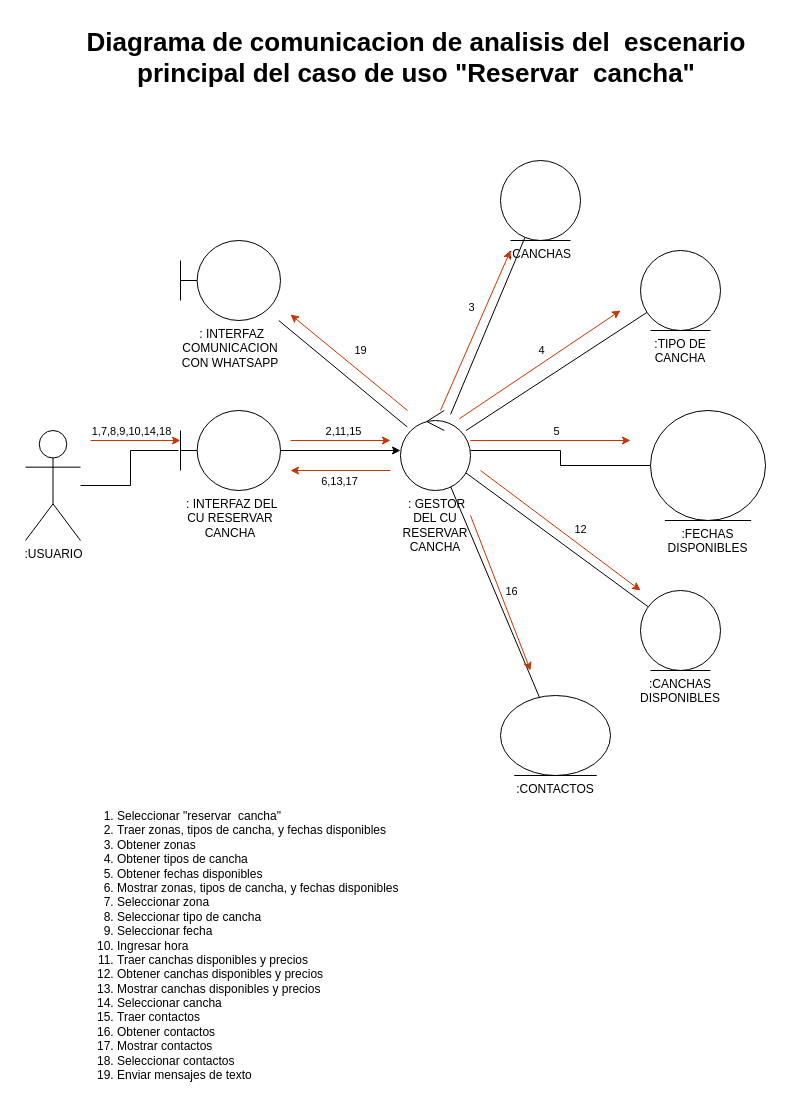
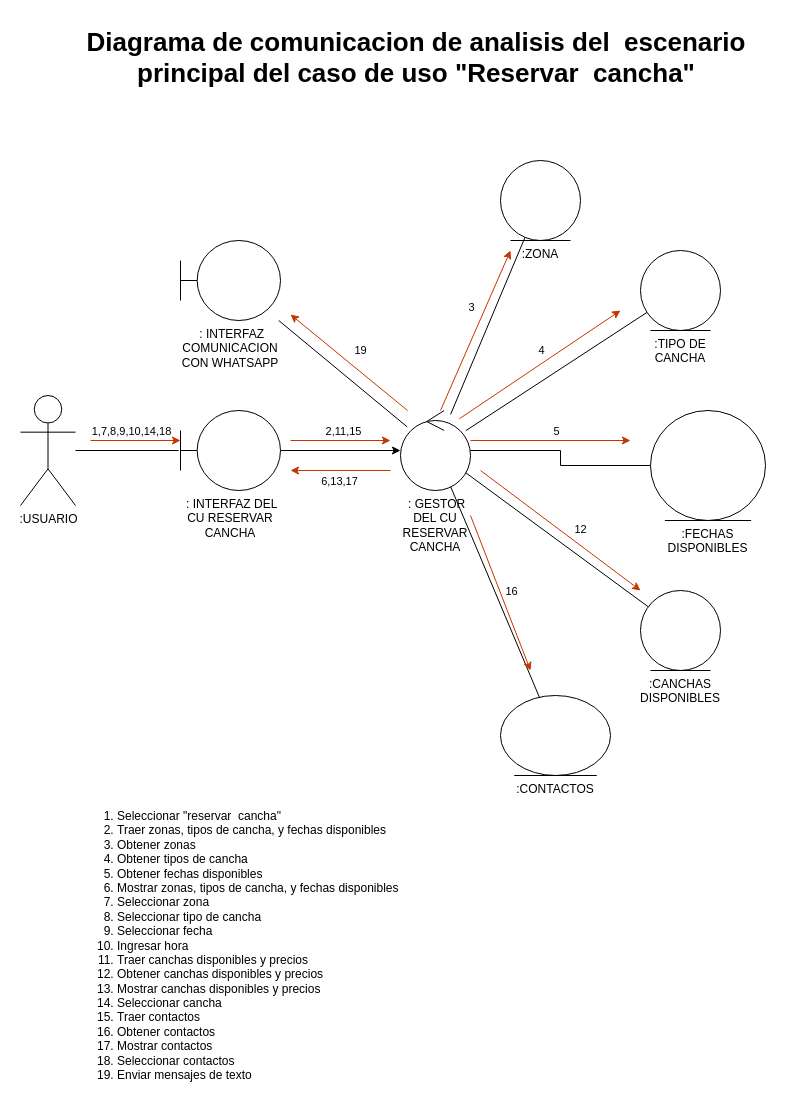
(541, 255) -> (541, 255)
(53, 486) -> (48, 451)
